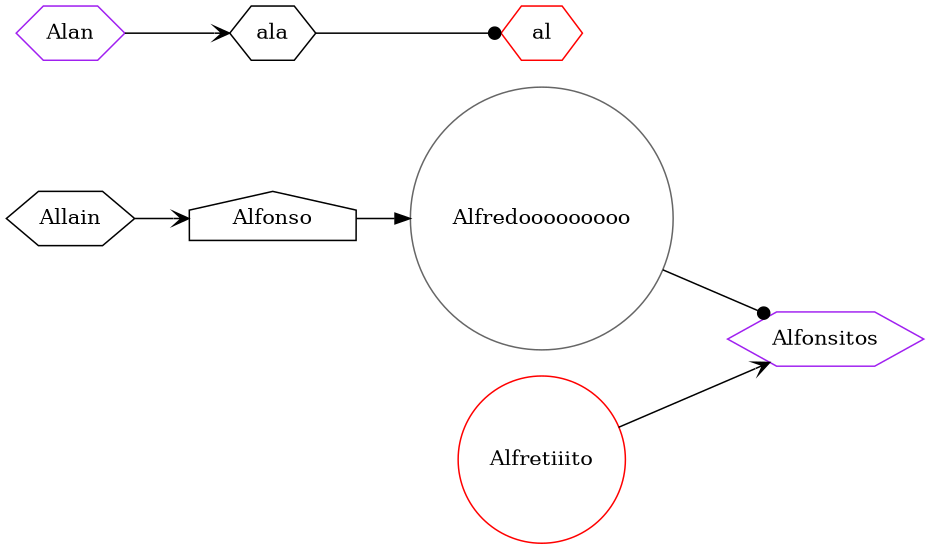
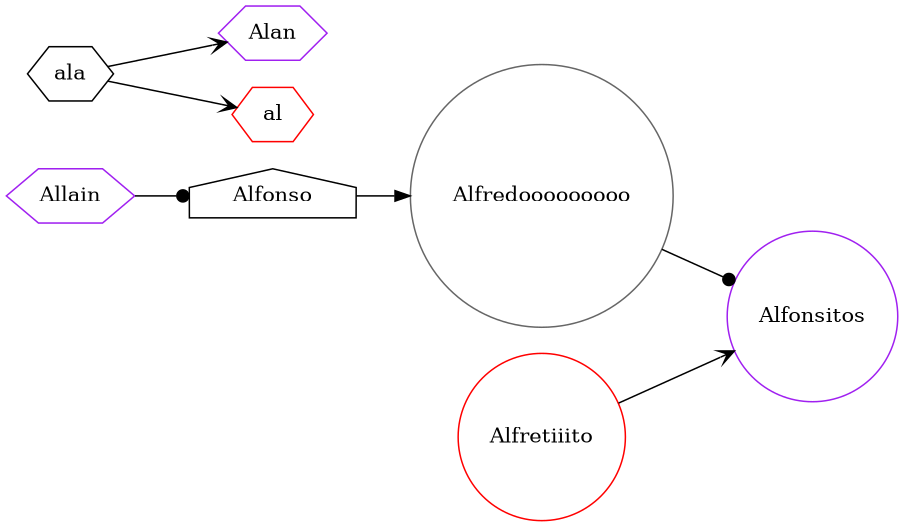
(169, 33) -> (160, 56)
(402, 33) -> (165, 93)
(70, 219) -> (70, 196)
(154, 219) -> (156, 196)
(826, 339) -> (812, 316)
